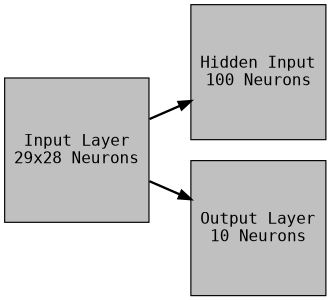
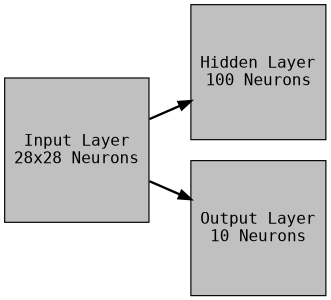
(258, 72) -> (258, 72)
(77, 150) -> (77, 150)
